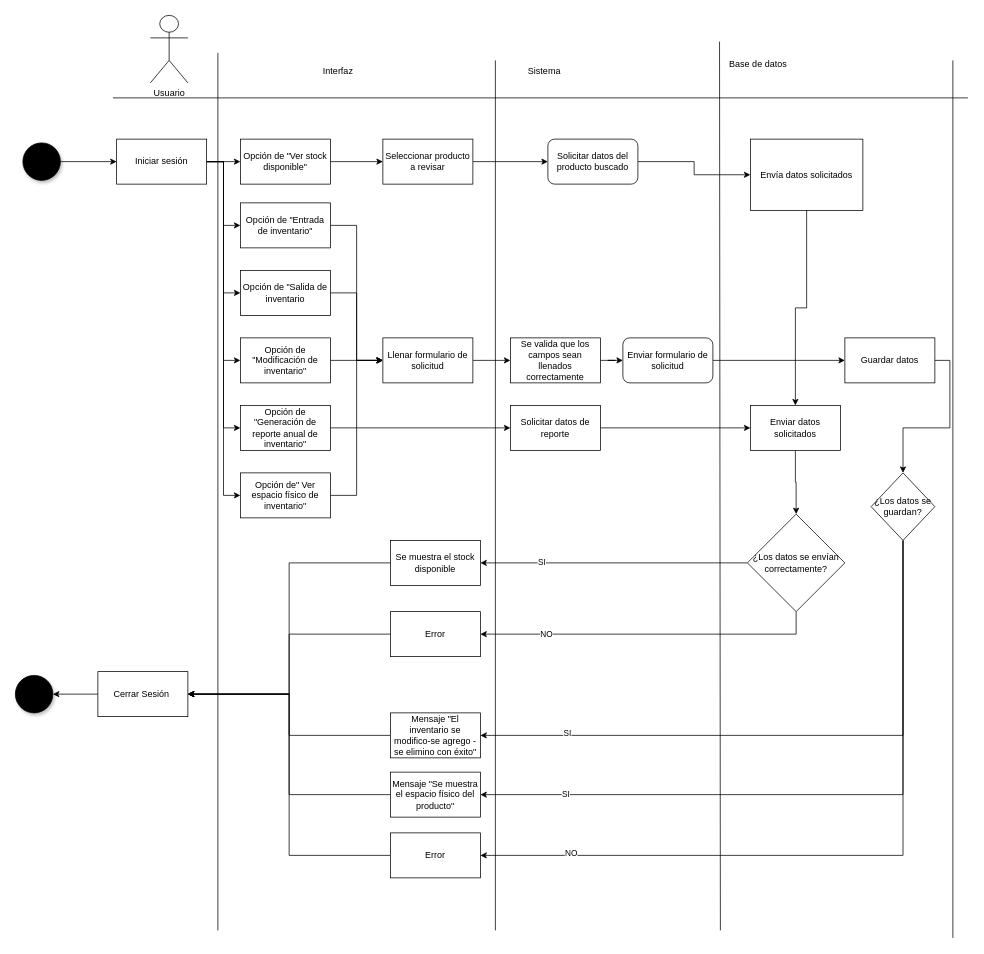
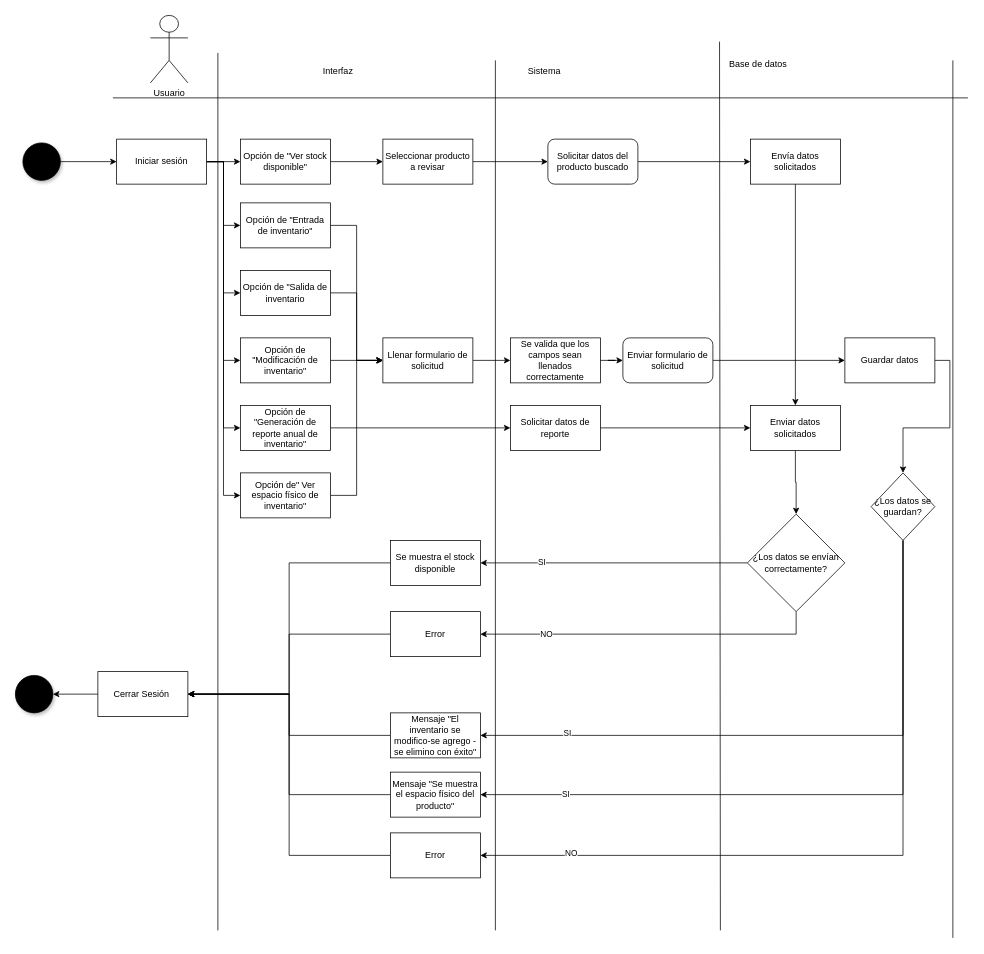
(807, 175) -> (795, 162)
